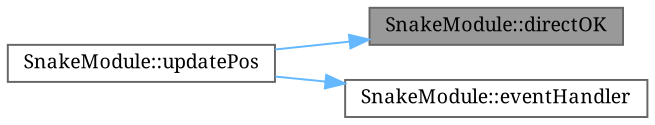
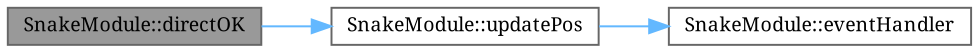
(312, 46) -> (287, 26)
